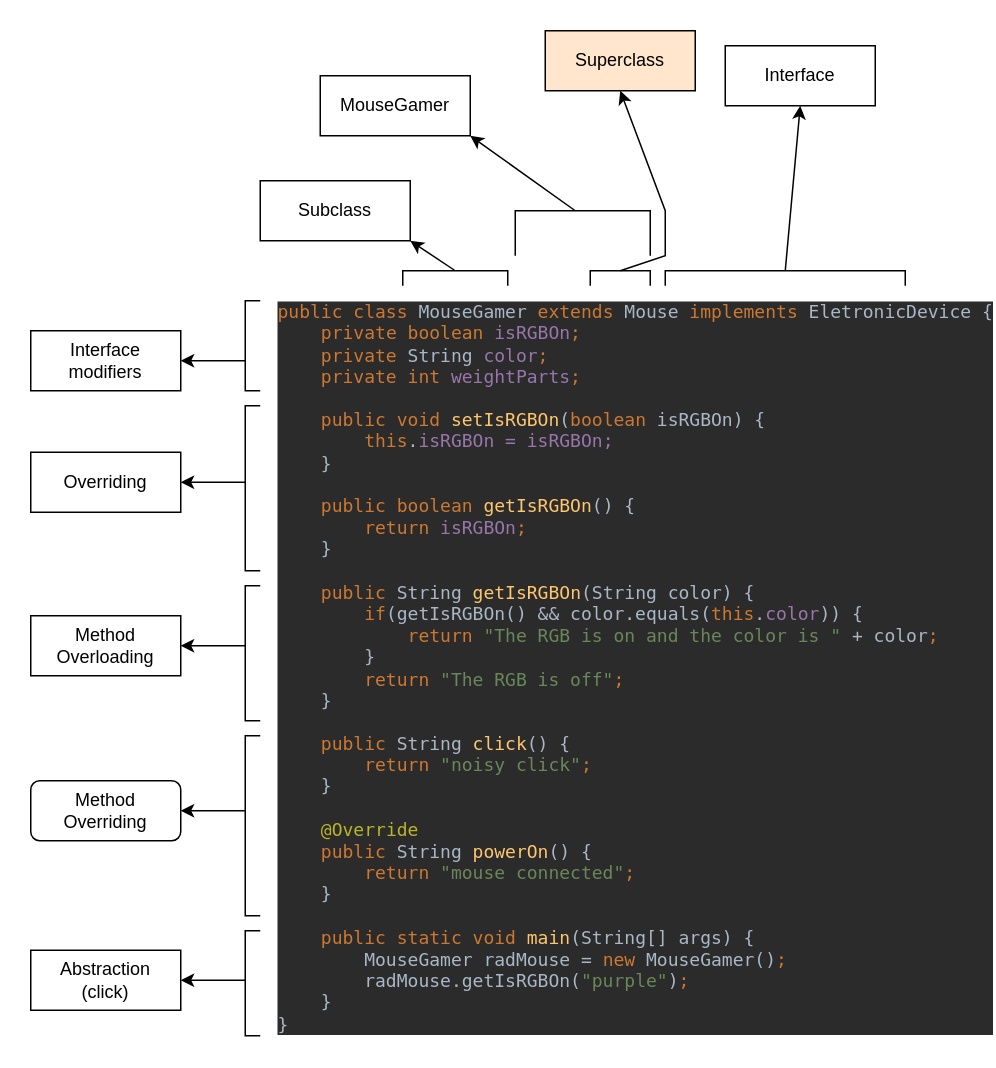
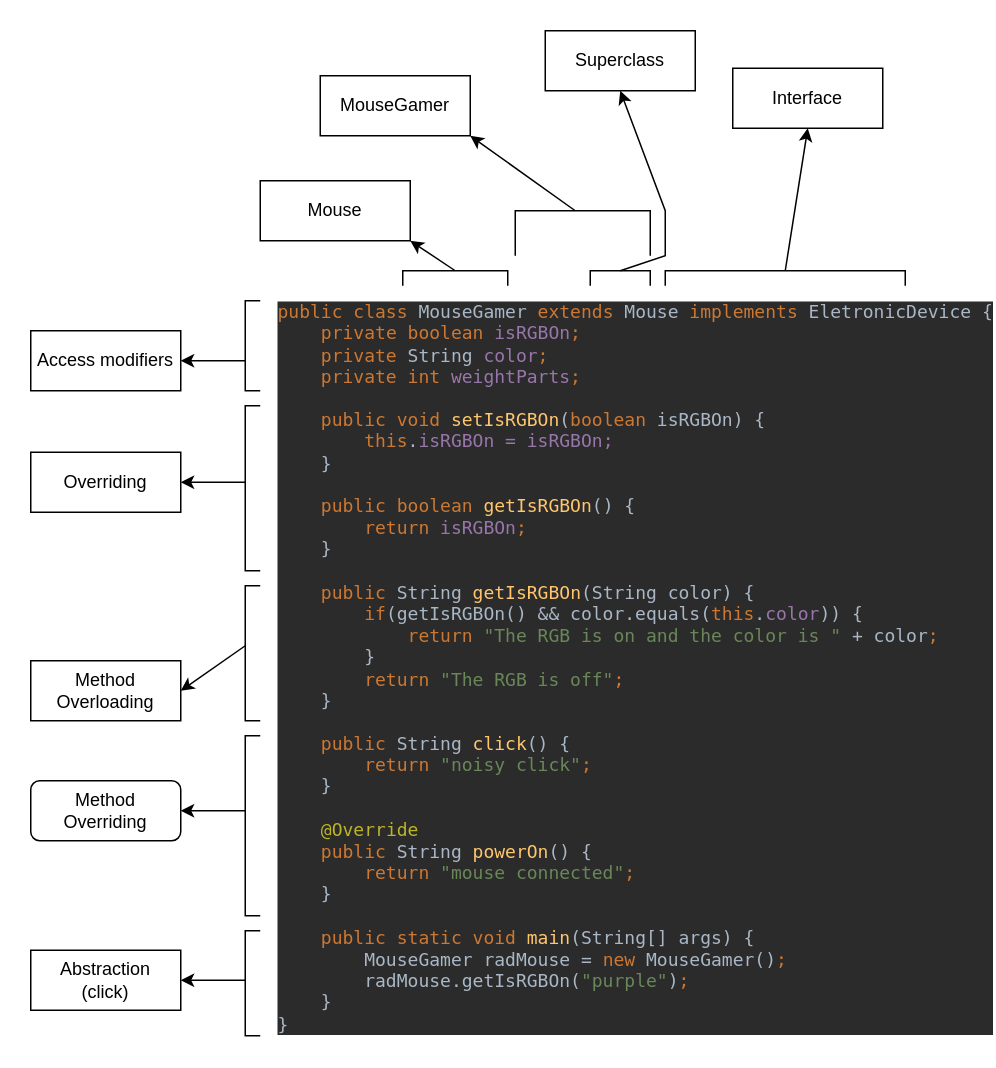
(620, 61) -> (620, 61)
(800, 76) -> (808, 98)
(335, 211) -> (335, 211)
(106, 361) -> (106, 361)
(106, 646) -> (106, 691)
